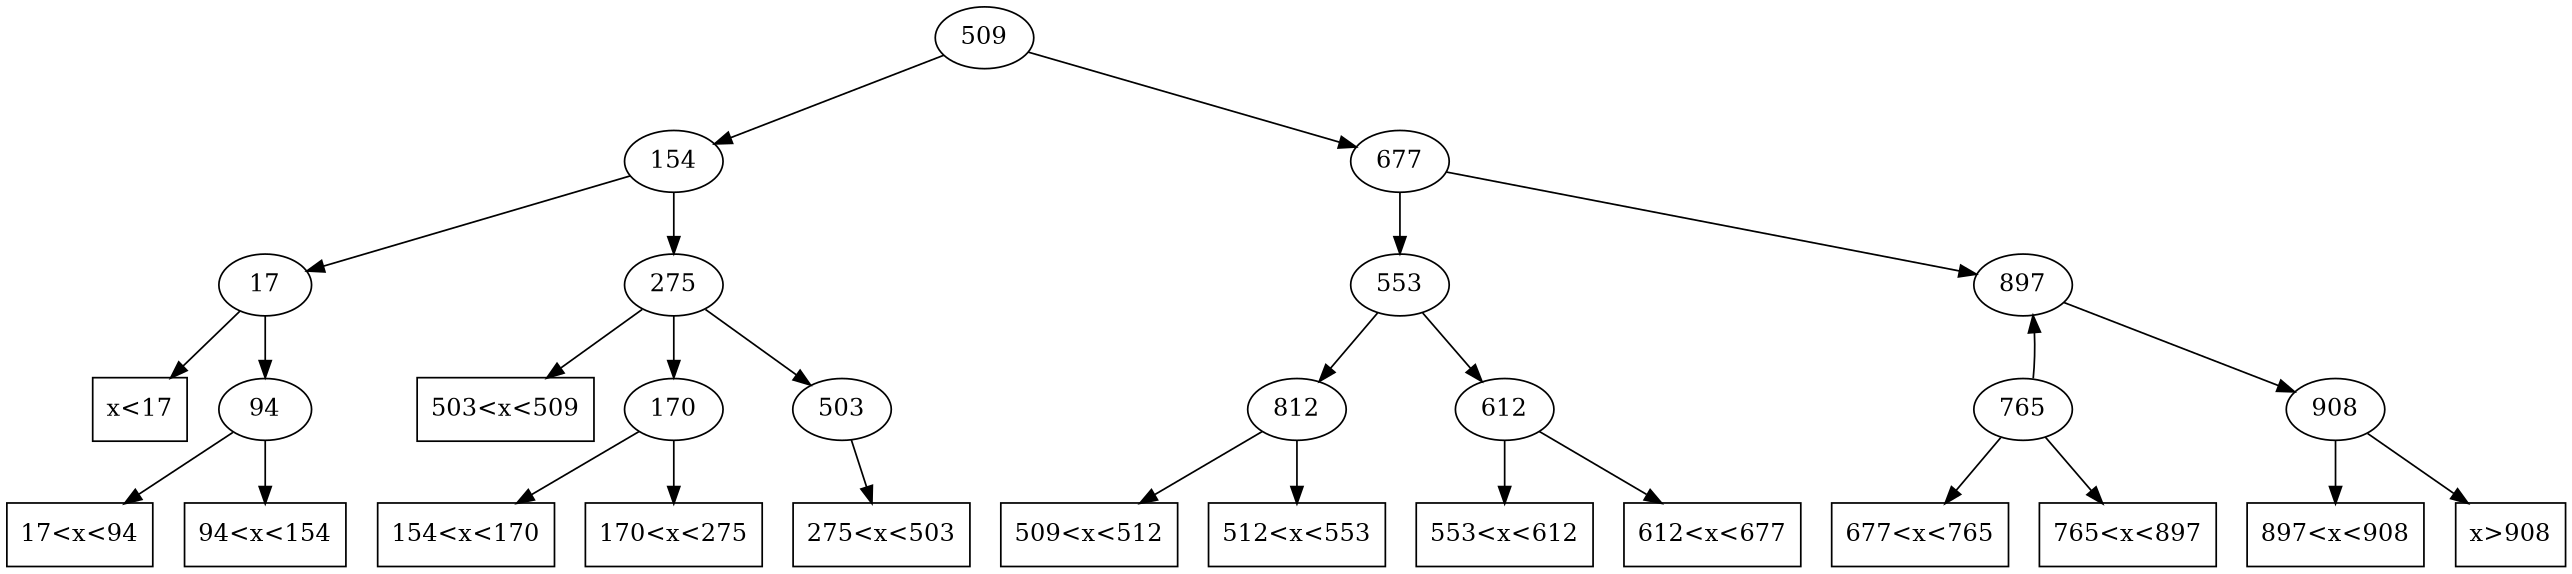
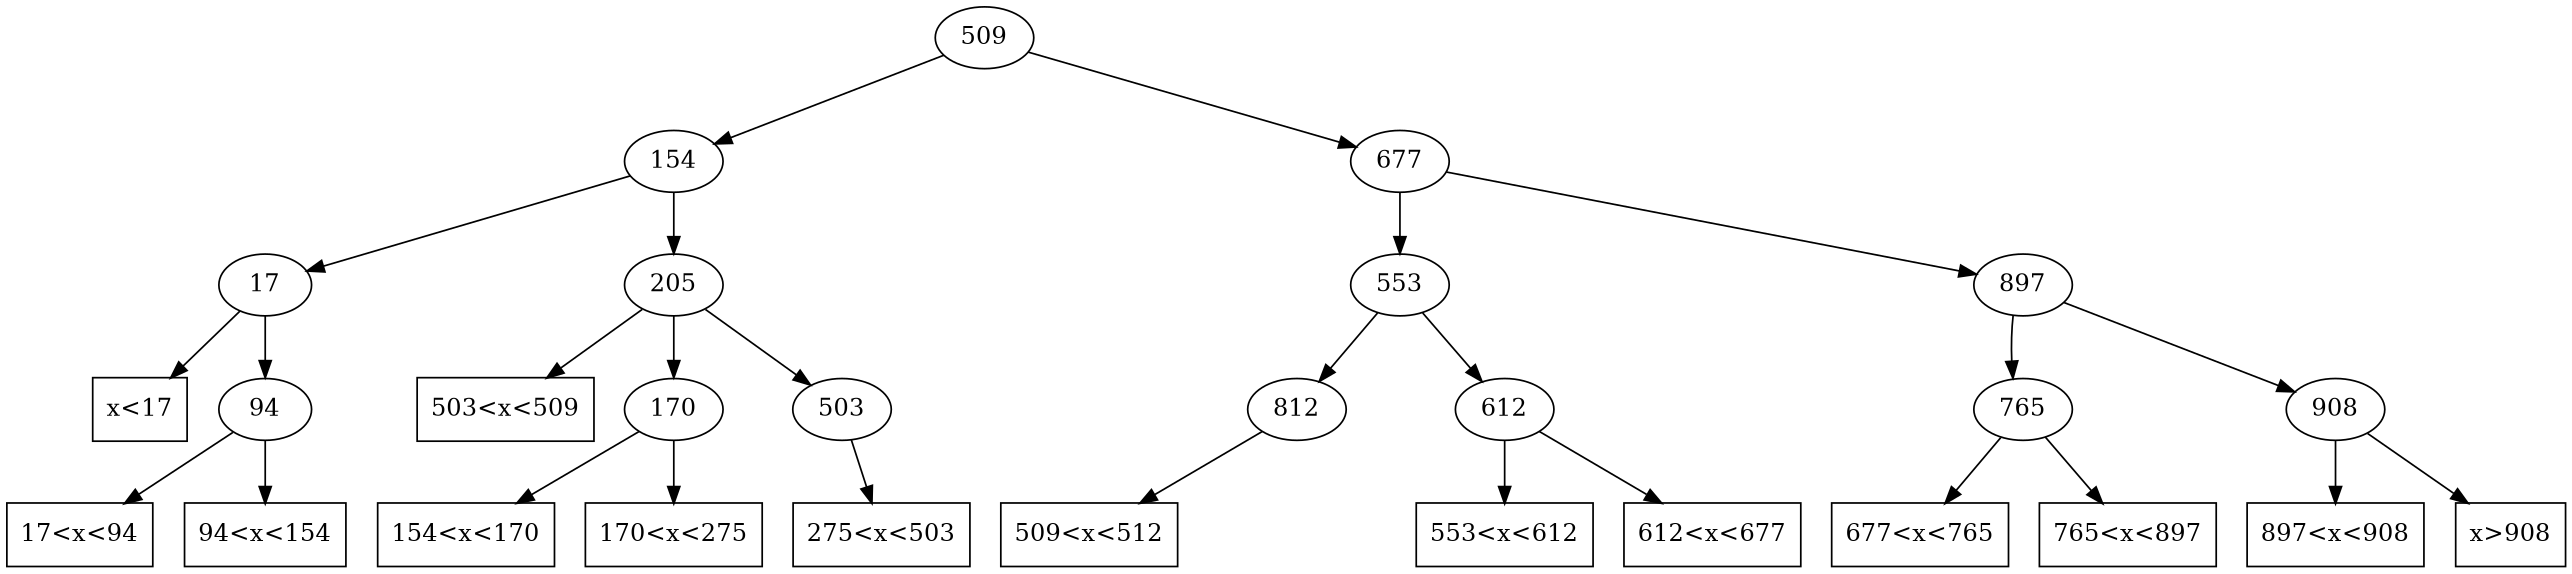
(674, 285) -> (674, 285)
(2035, 355) -> (2012, 338)
(1297, 535) -> none
